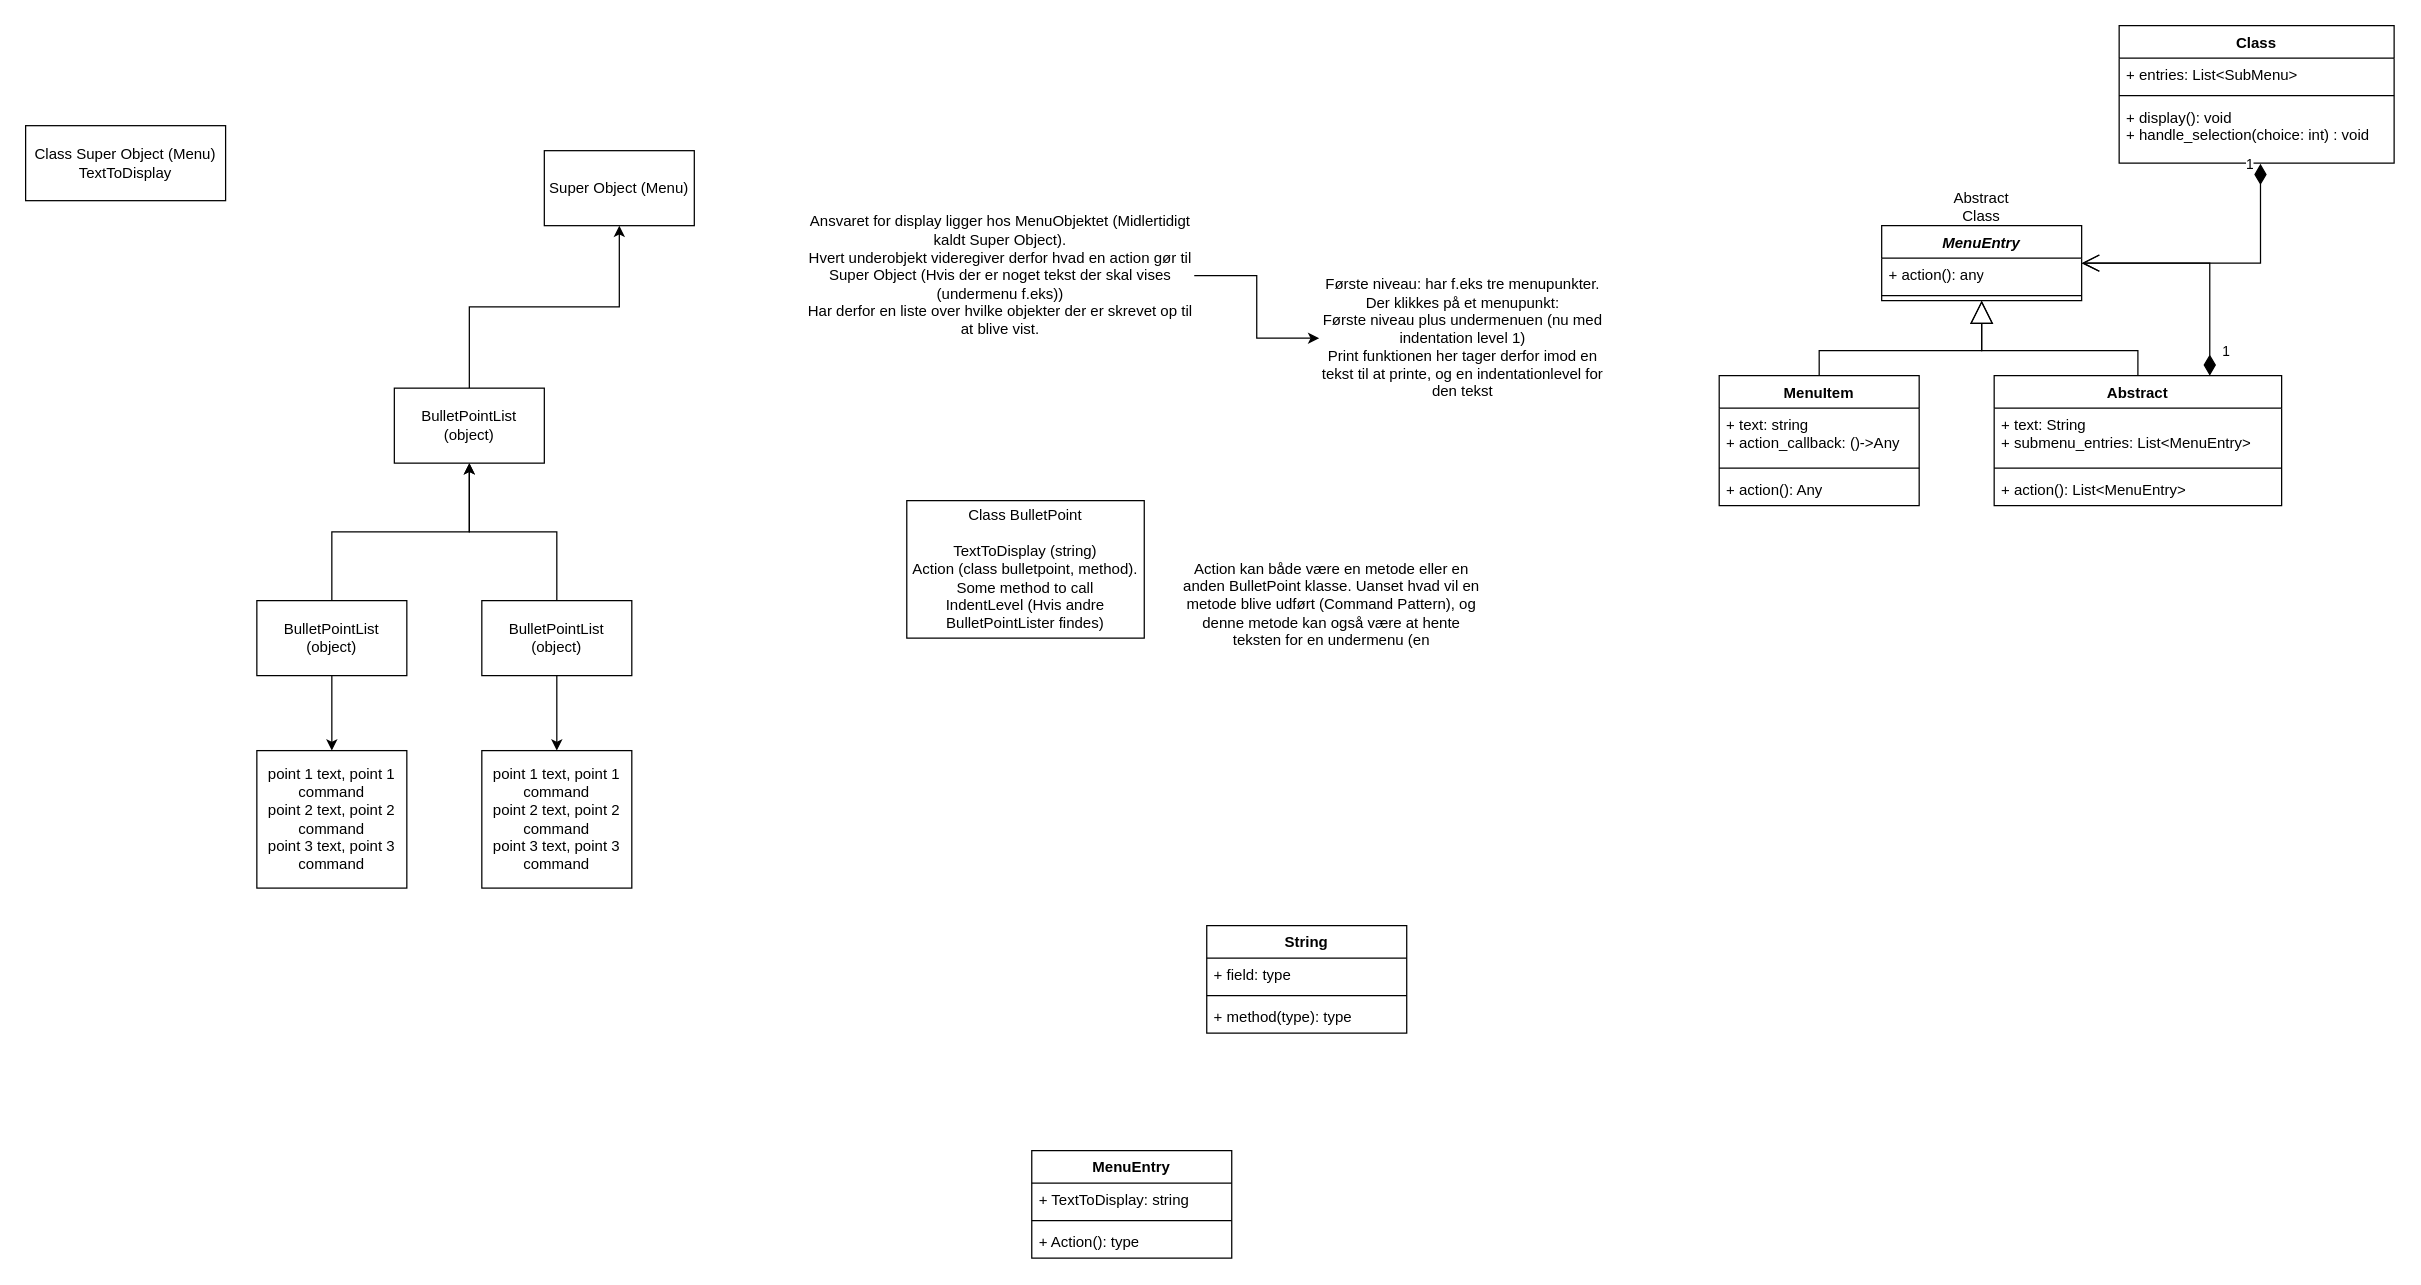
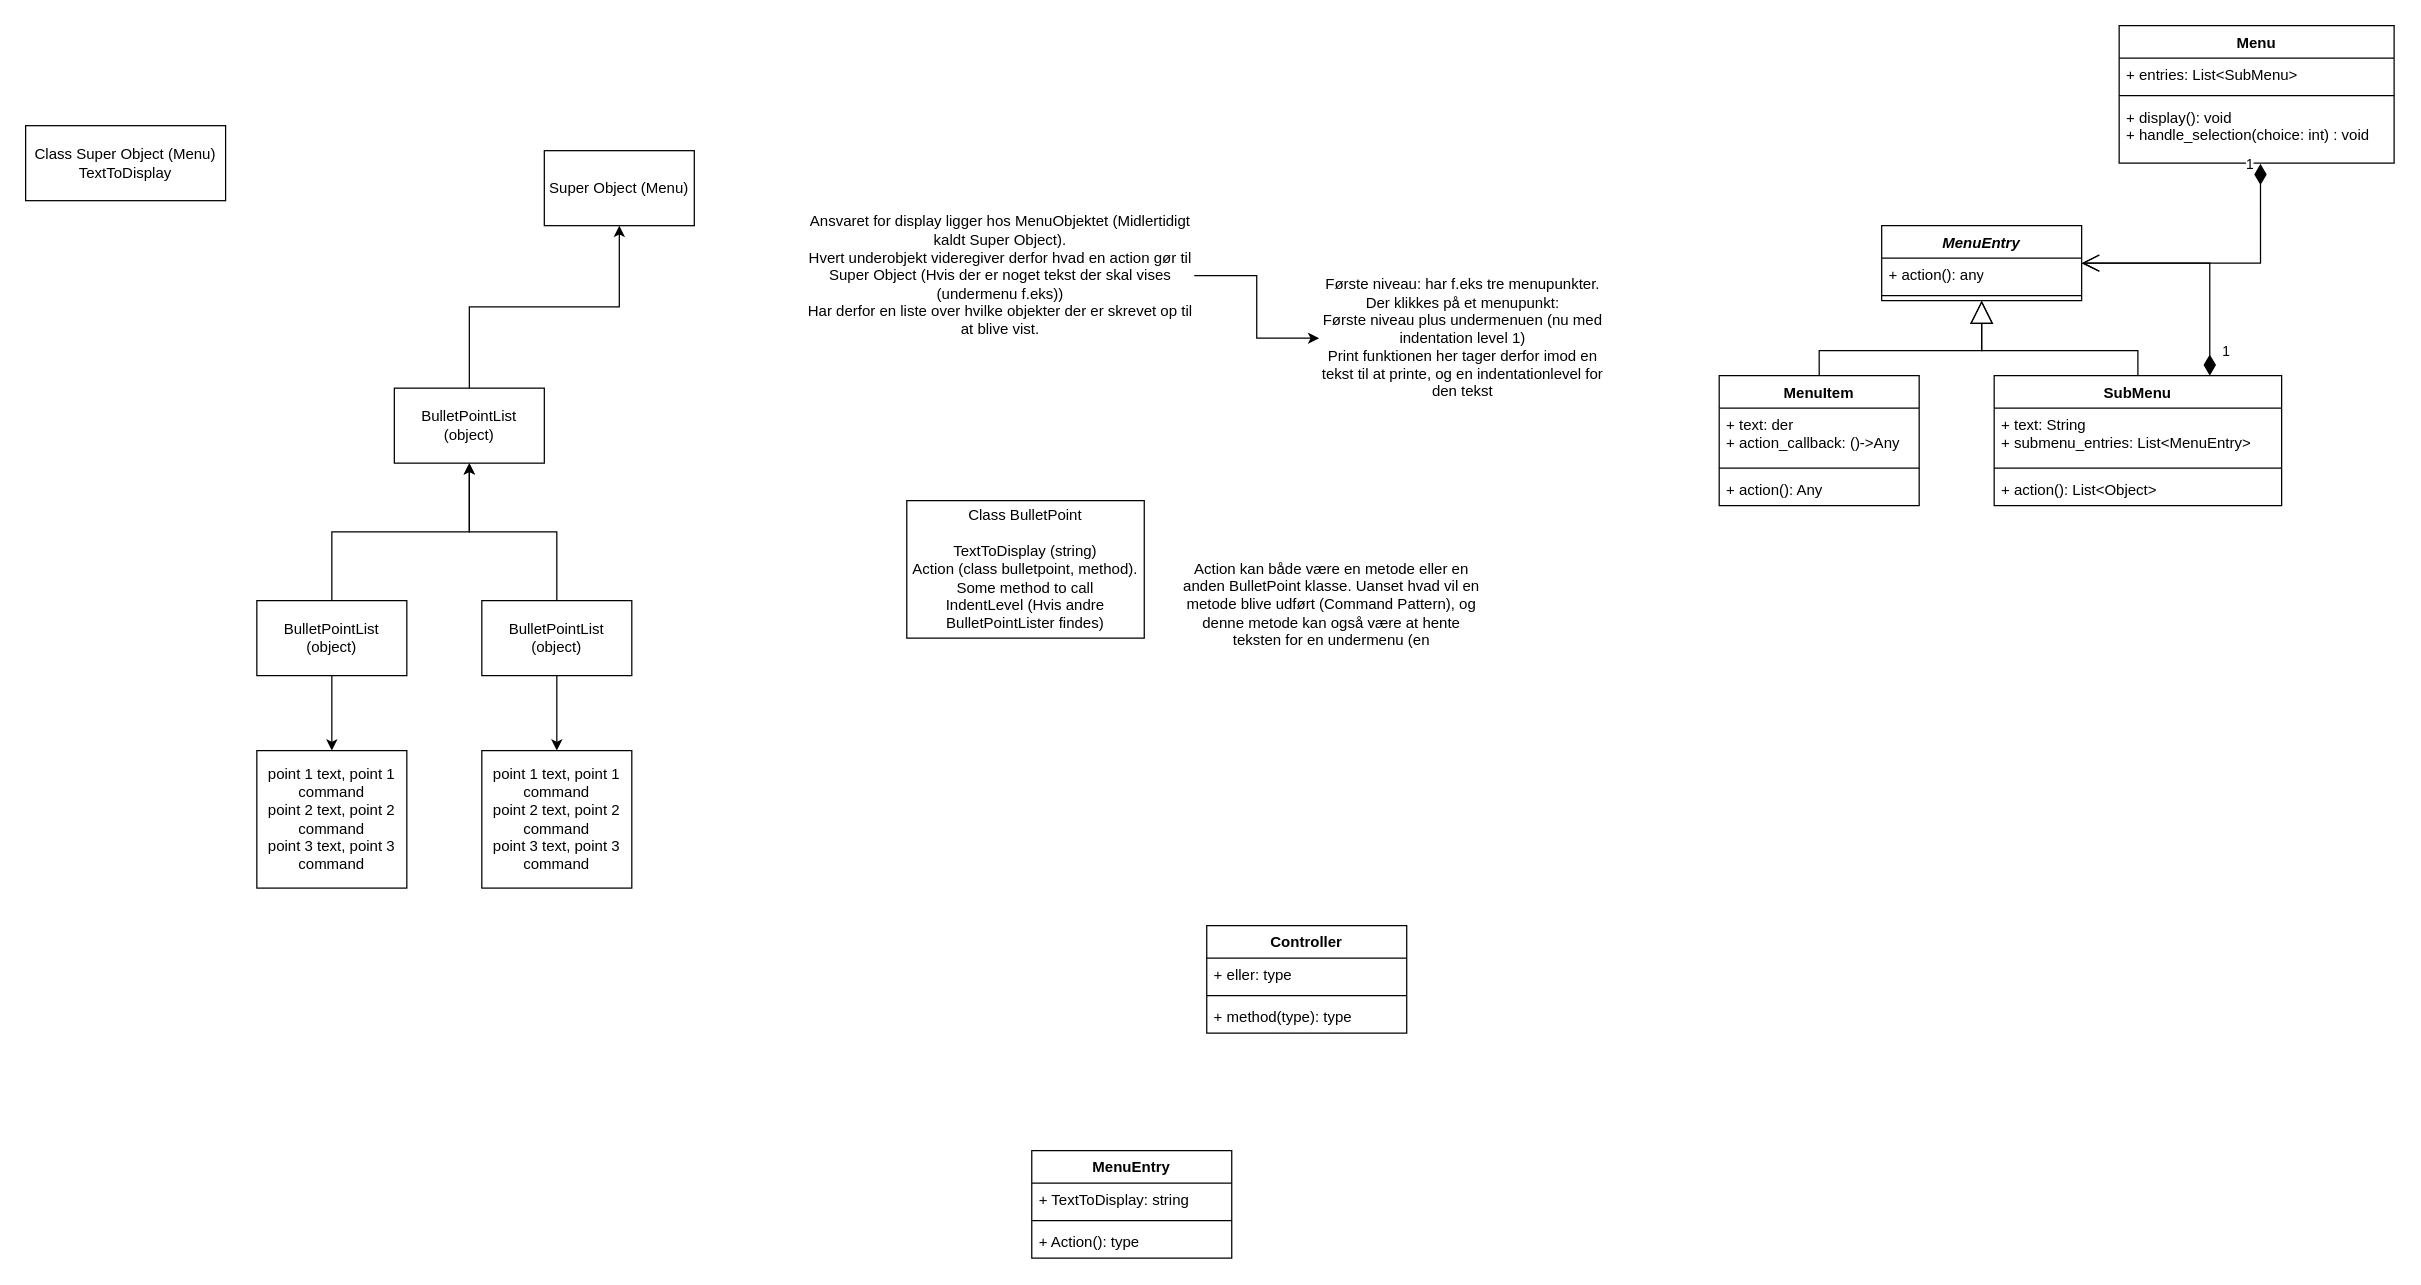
(2257, 43) -> (2257, 43)
(1982, 207) -> none
(2138, 393) -> (2138, 393)
(1821, 444) -> (1821, 444)
(2106, 491) -> (2093, 491)
(1307, 943) -> (1307, 943)
(1259, 976) -> (1259, 976)
